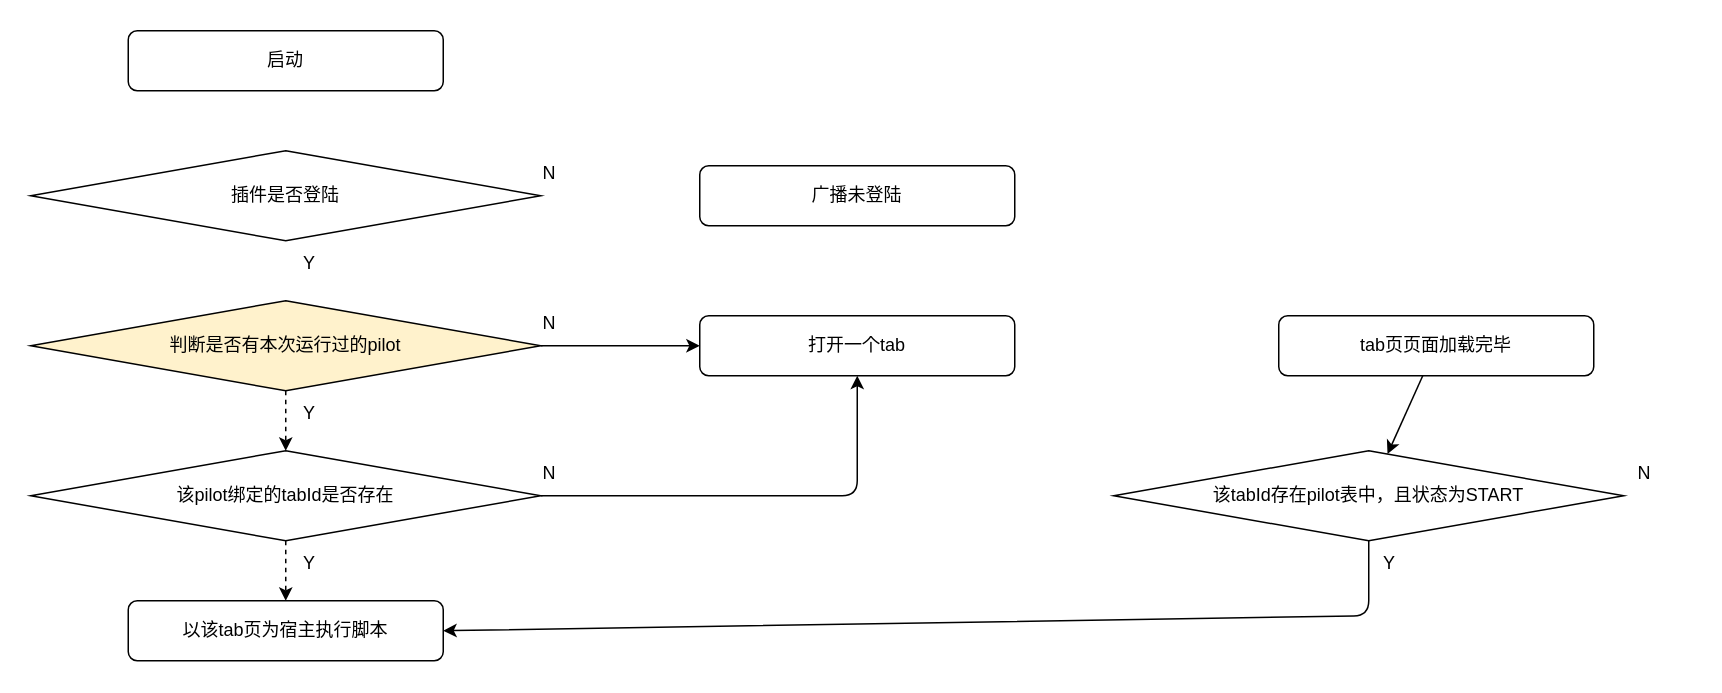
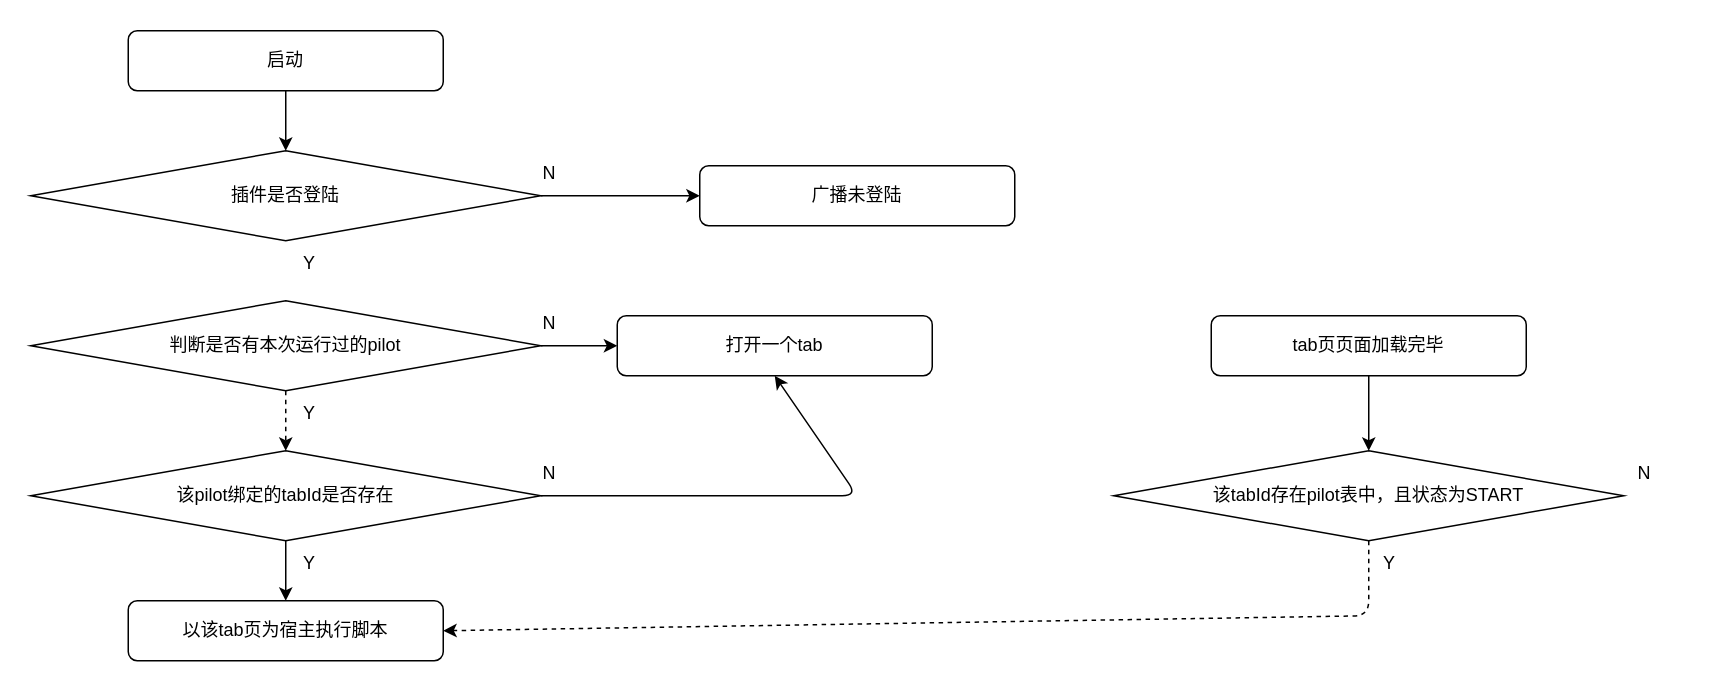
none -> (286, 116)
none -> (615, 196)
(286, 346) -> (286, 346)
(857, 346) -> (775, 346)
(1436, 346) -> (1369, 346)
(286, 565) -> (286, 565)
(944, 623) -> (944, 623)
